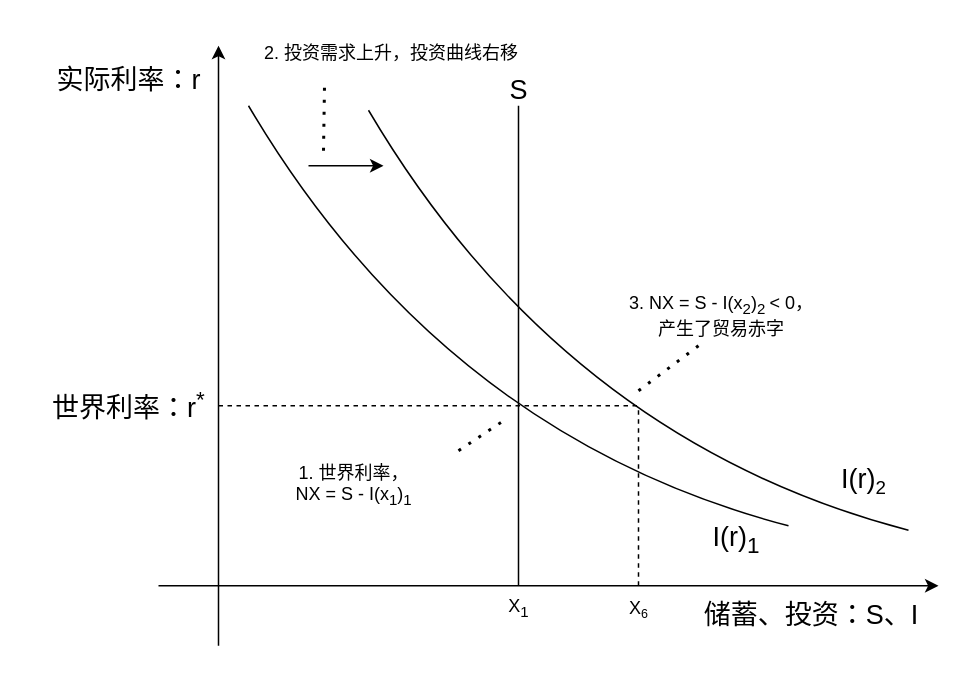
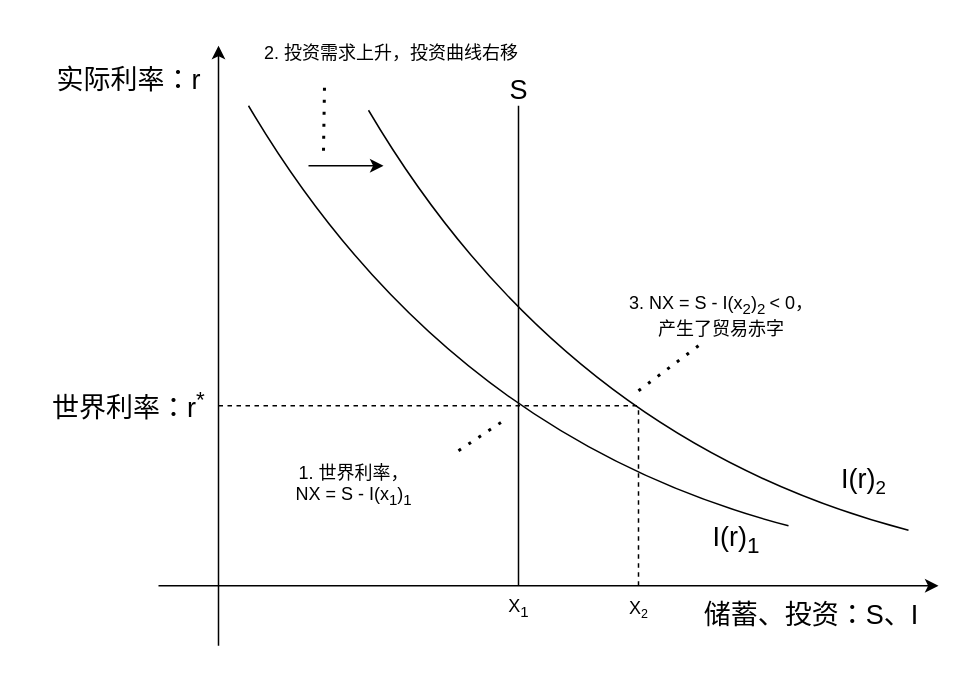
(639, 608) -> (639, 608)
